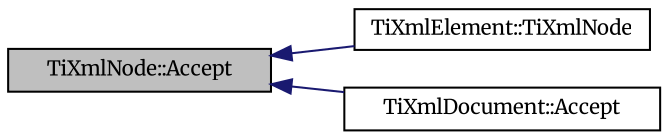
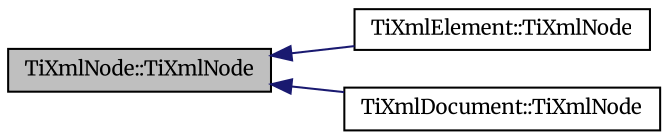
(140, 70) -> (140, 70)
(502, 109) -> (502, 109)
